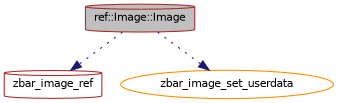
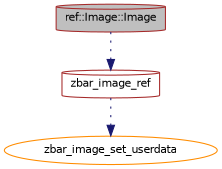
(179, 48) -> (111, 112)
